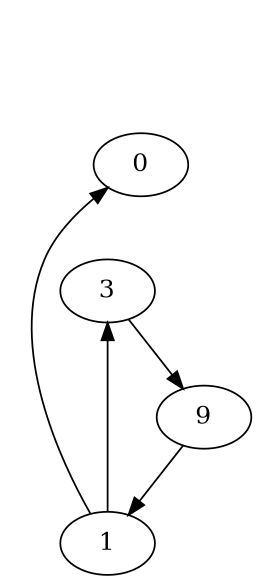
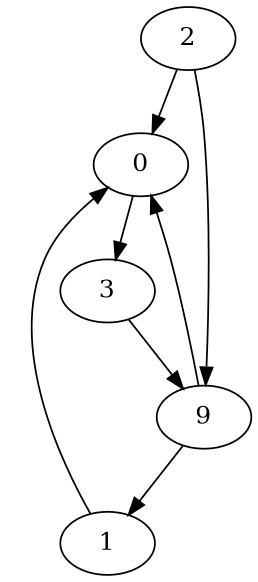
none -> (188, 39)
none -> (180, 298)
(108, 426) -> (127, 219)
